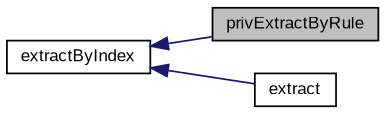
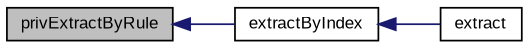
(190, 40) -> (212, 24)
